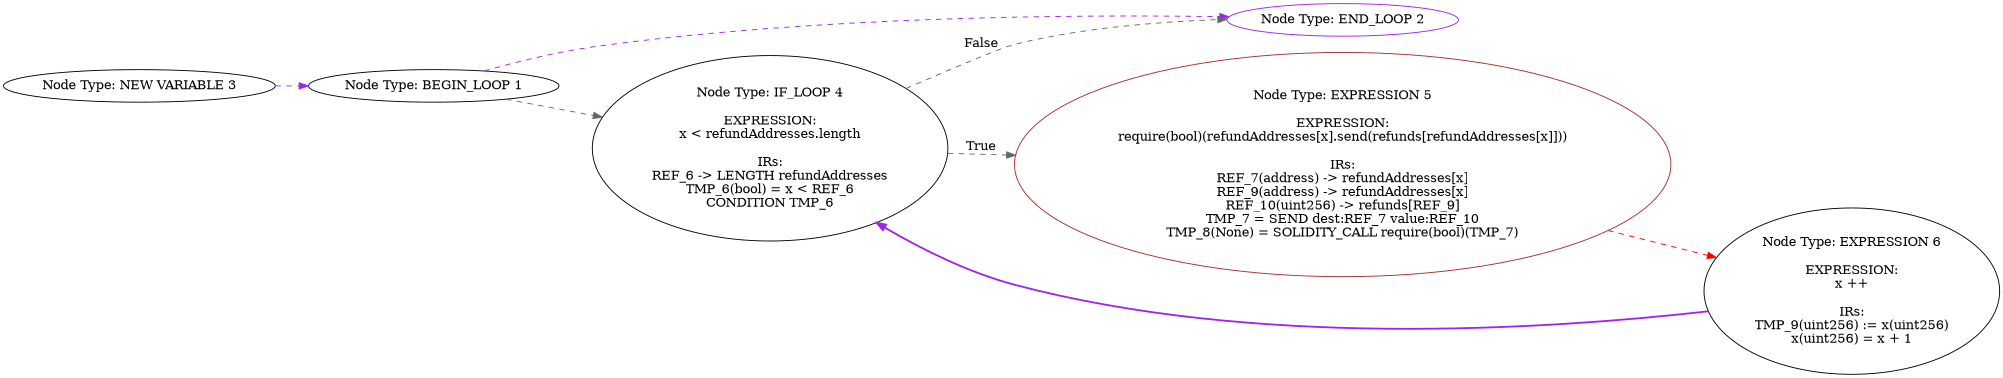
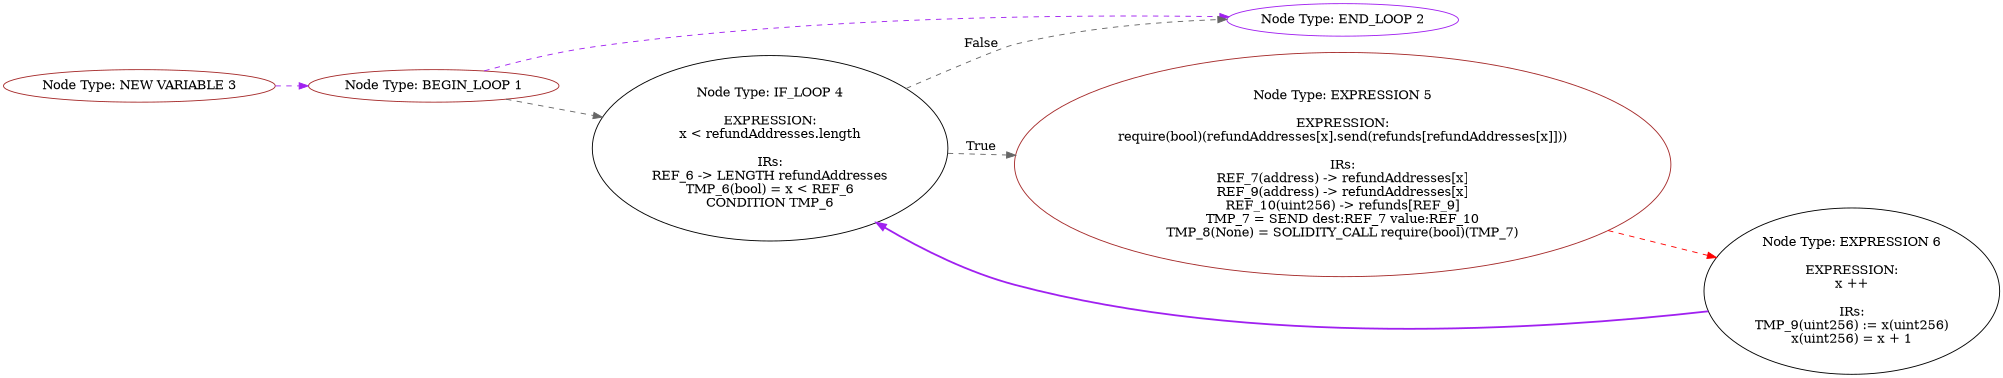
(139, 86) -> (139, 86)
(434, 86) -> (434, 86)
